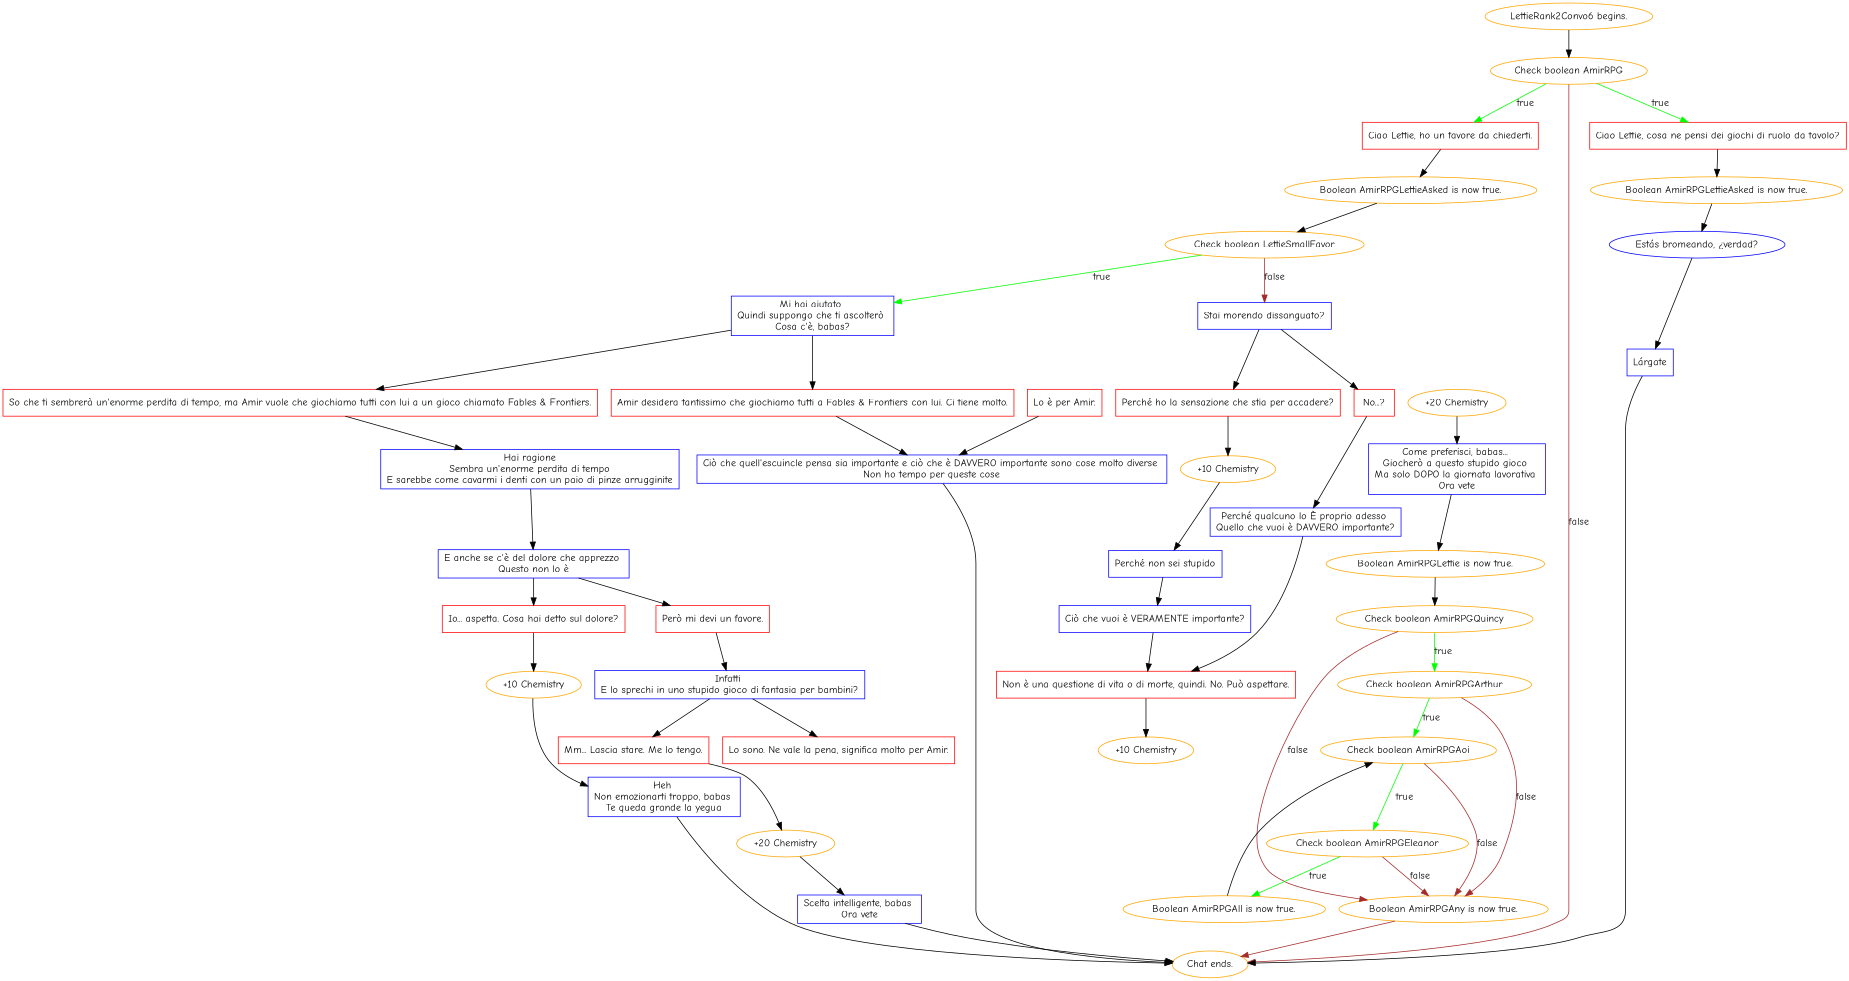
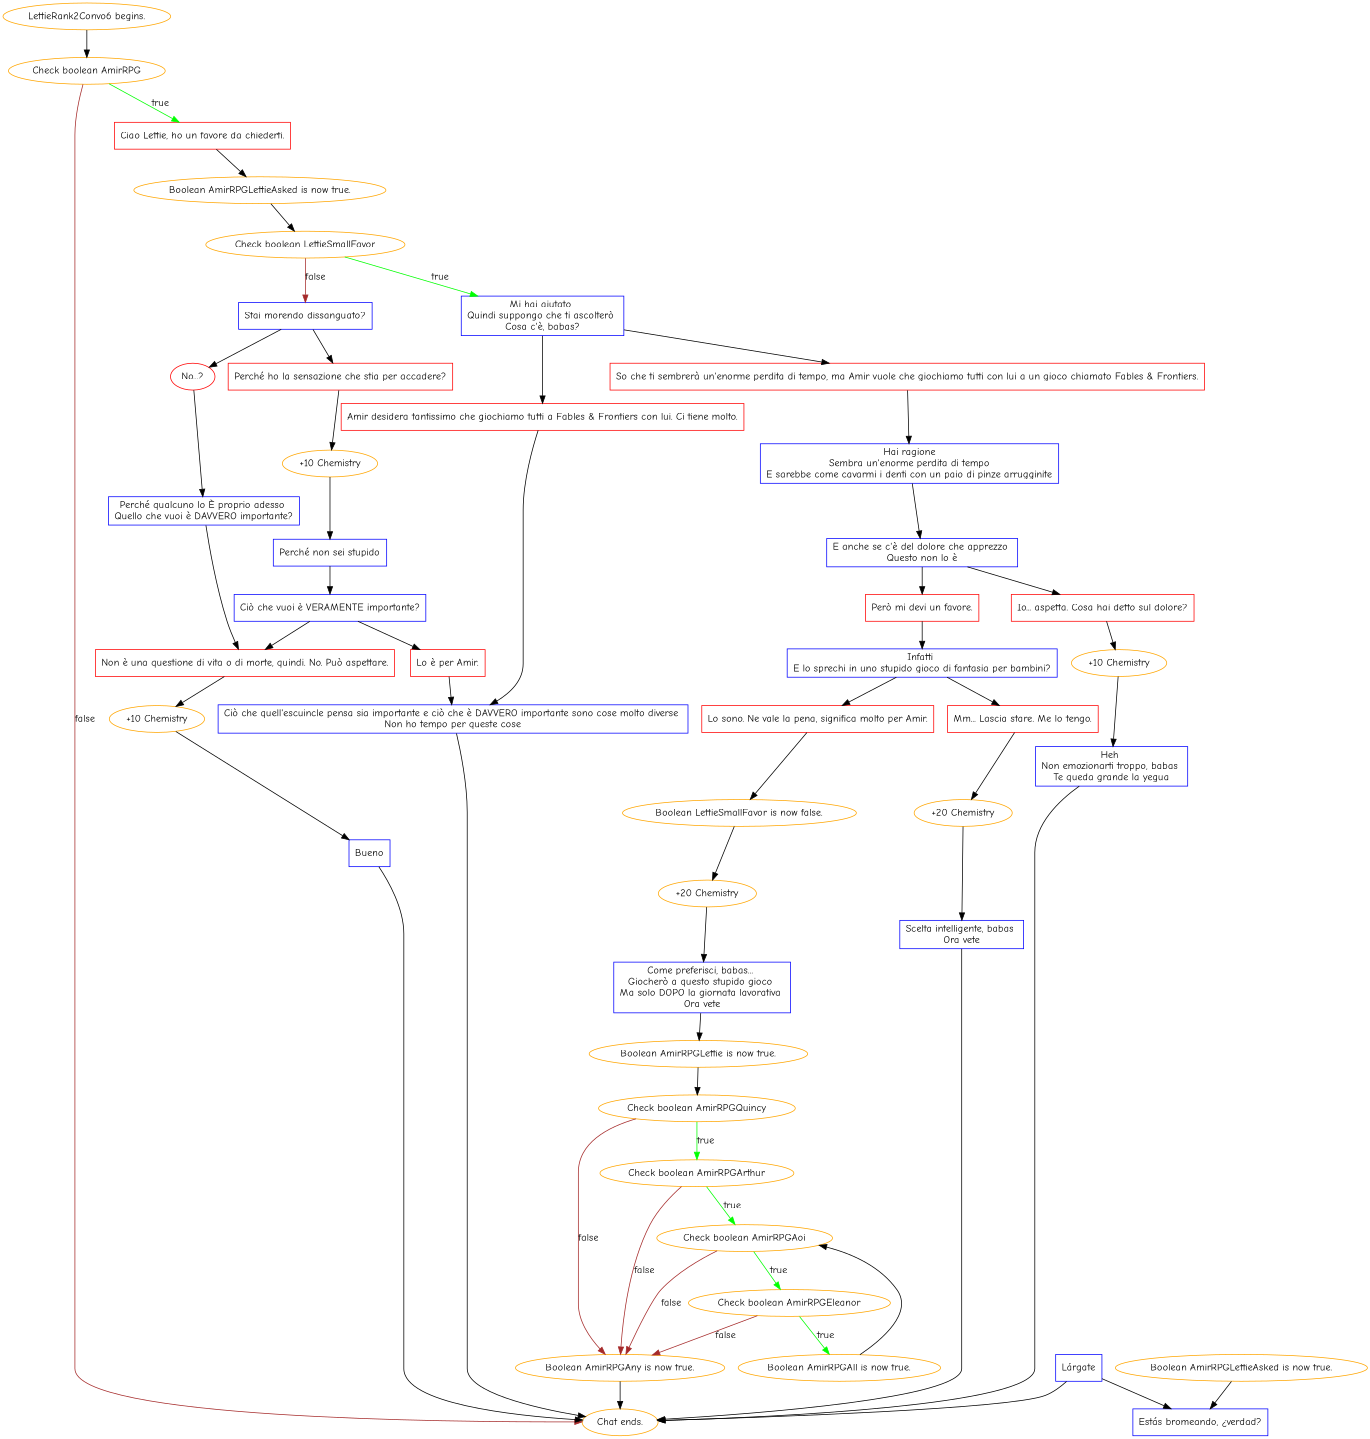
(1718, 136) -> none
(1697, 245) -> (1200, 1422)
(1675, 300) -> (1133, 1392)
(1374, 403) -> (193, 377)
none -> (386, 634)
none -> (739, 813)
none -> (370, 853)
(1322, 938) -> (620, 1391)
